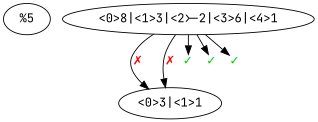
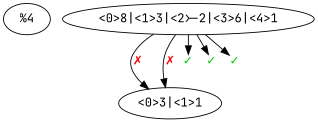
(27, 19) -> (27, 19)
